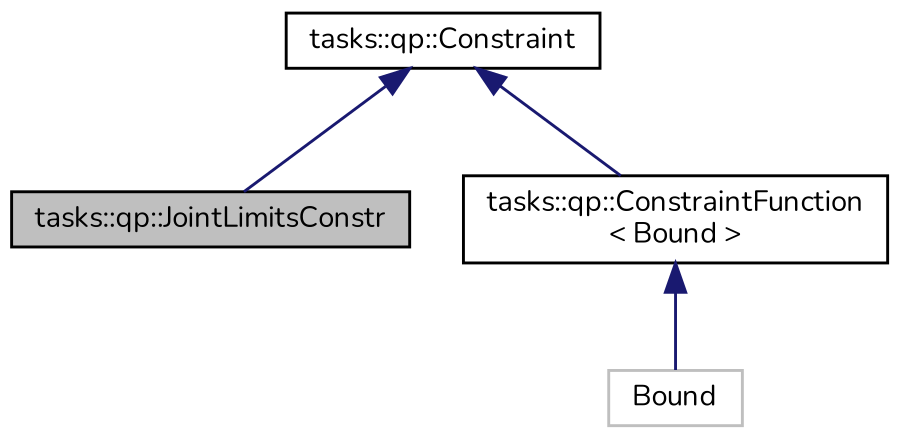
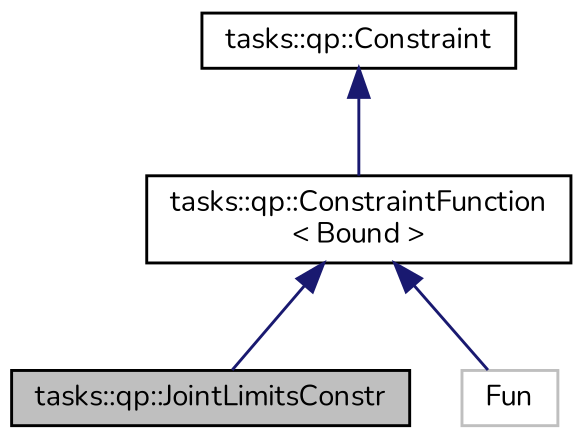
(315, 139) -> (268, 328)
(676, 398) -> (510, 398)
